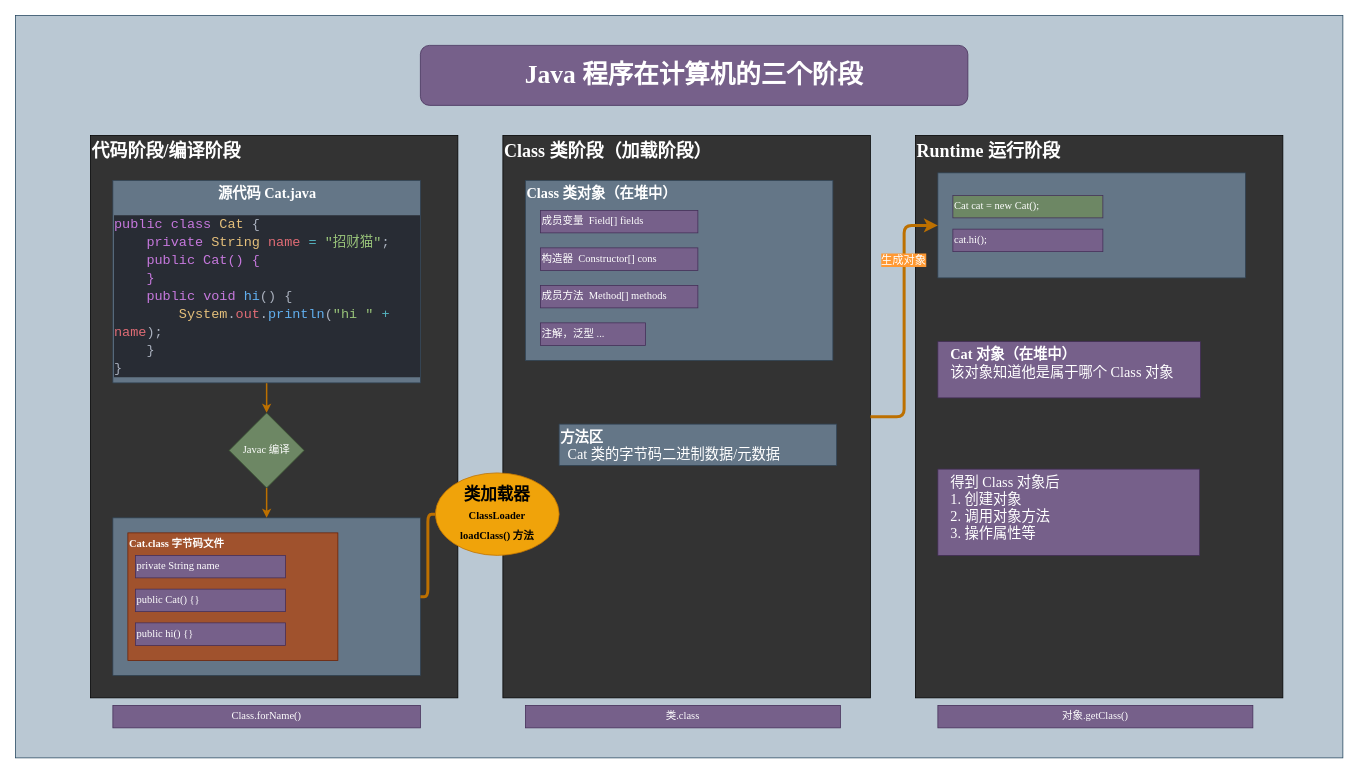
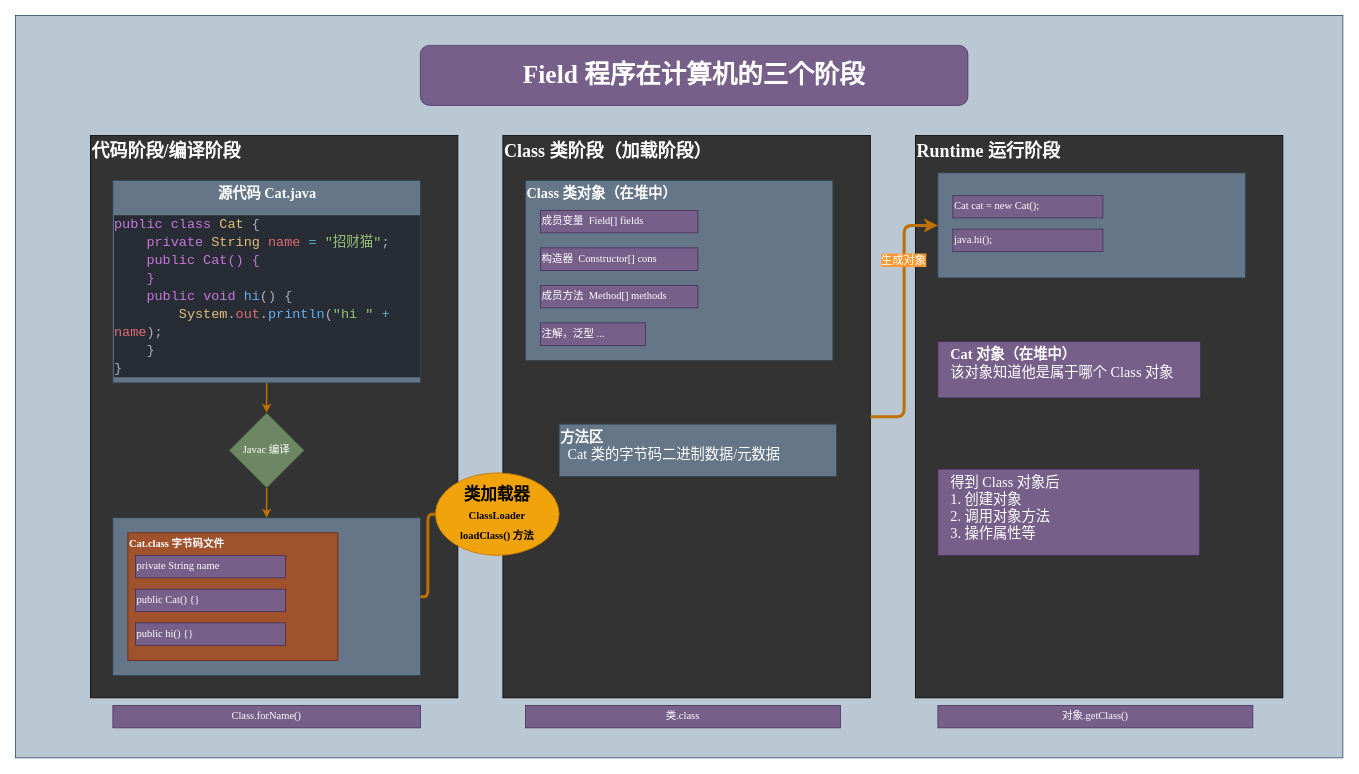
(694, 75) -> (694, 75)
(1028, 207) -> (1028, 207)
(977, 241) -> (980, 241)
(698, 445) -> (698, 450)
